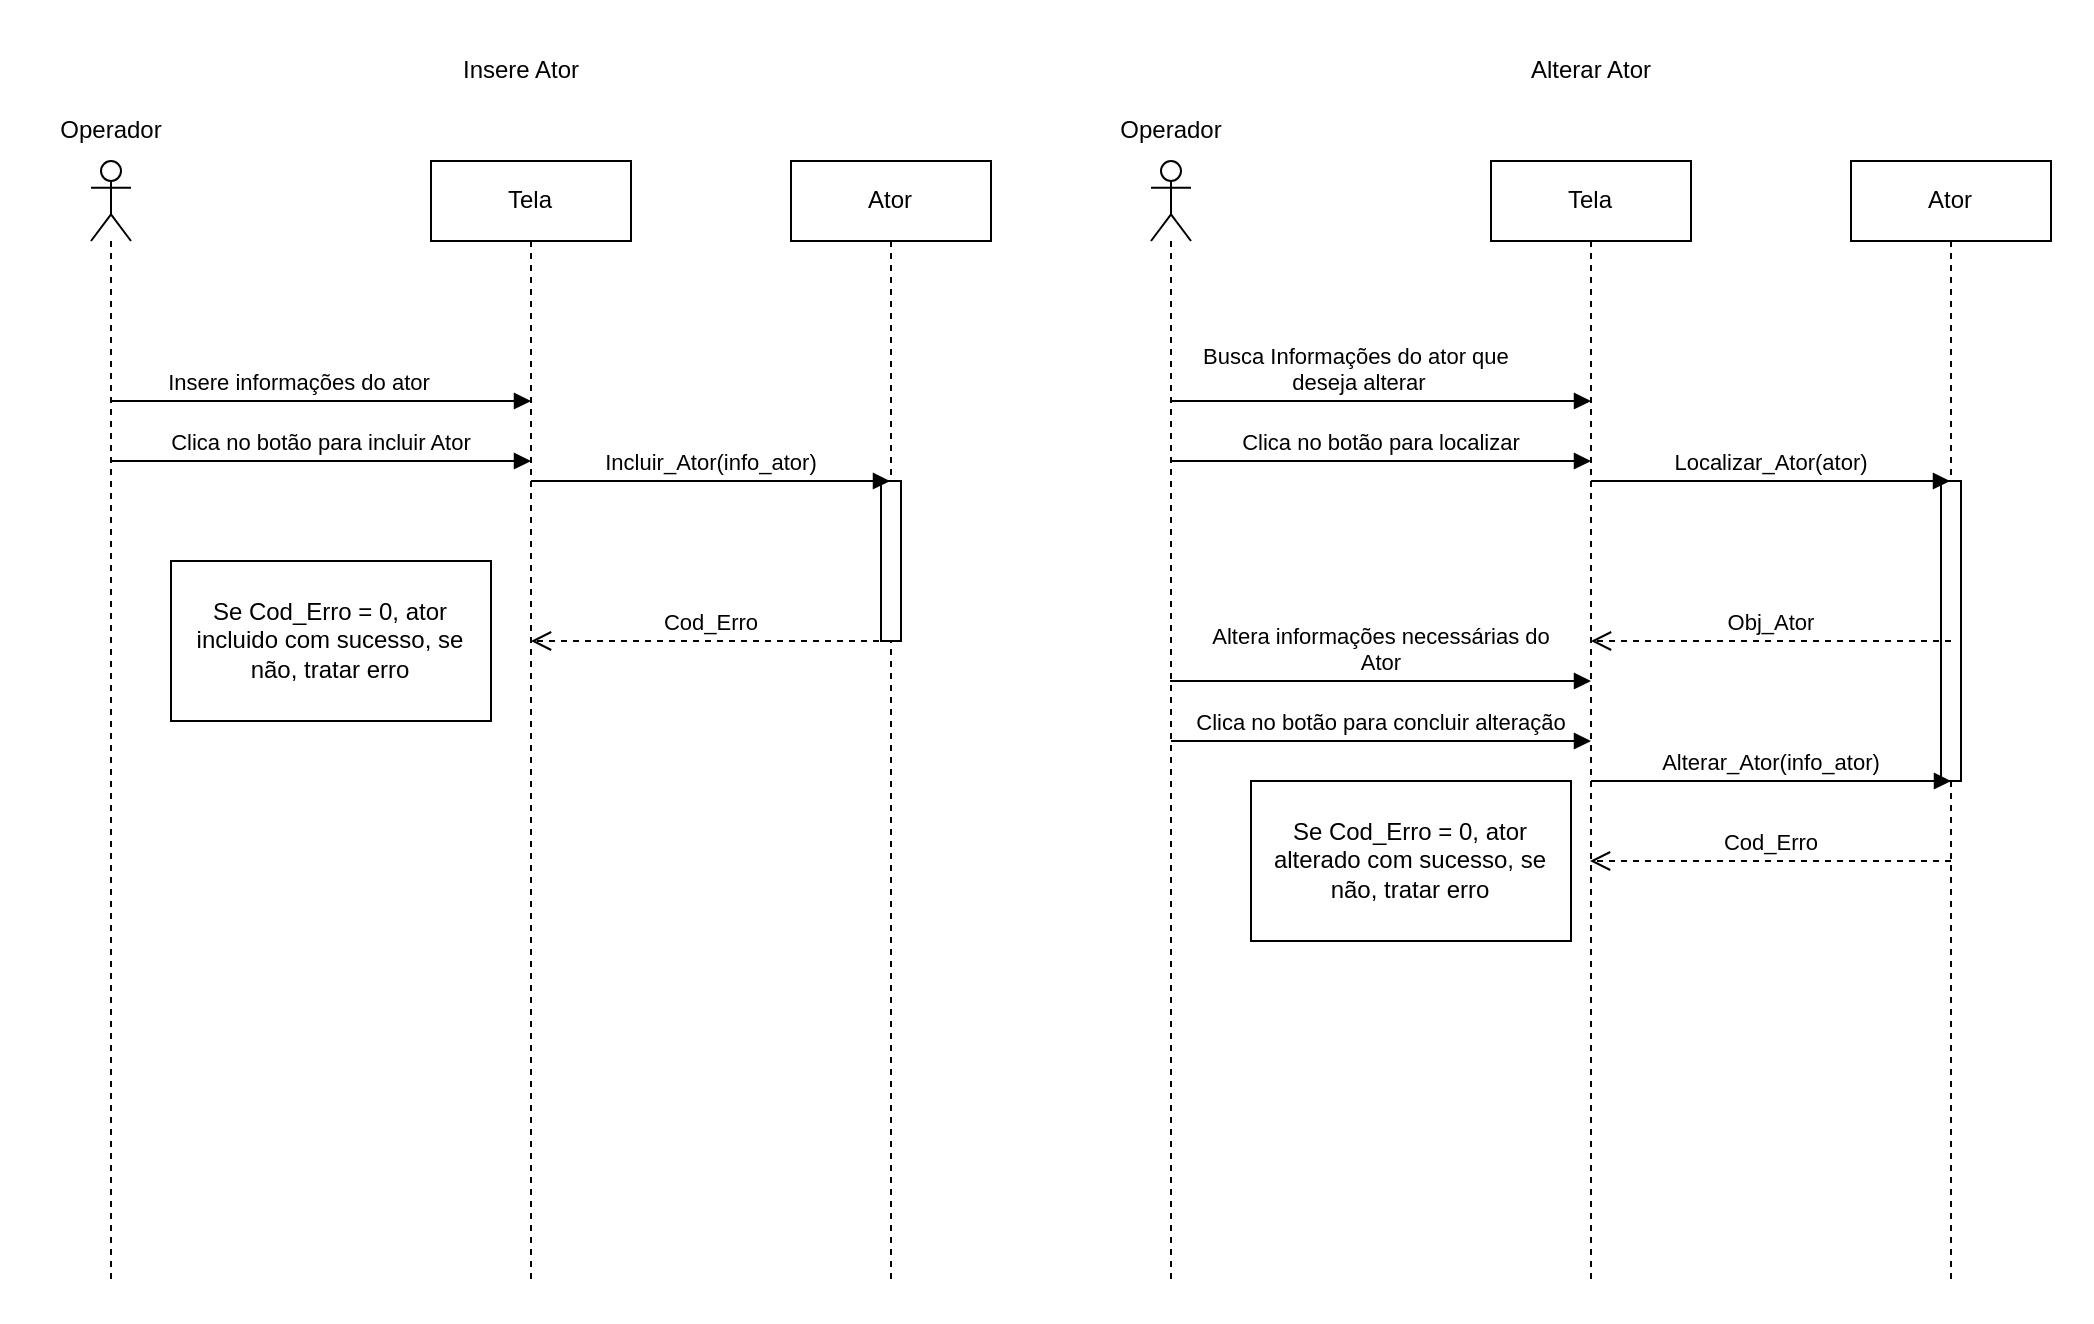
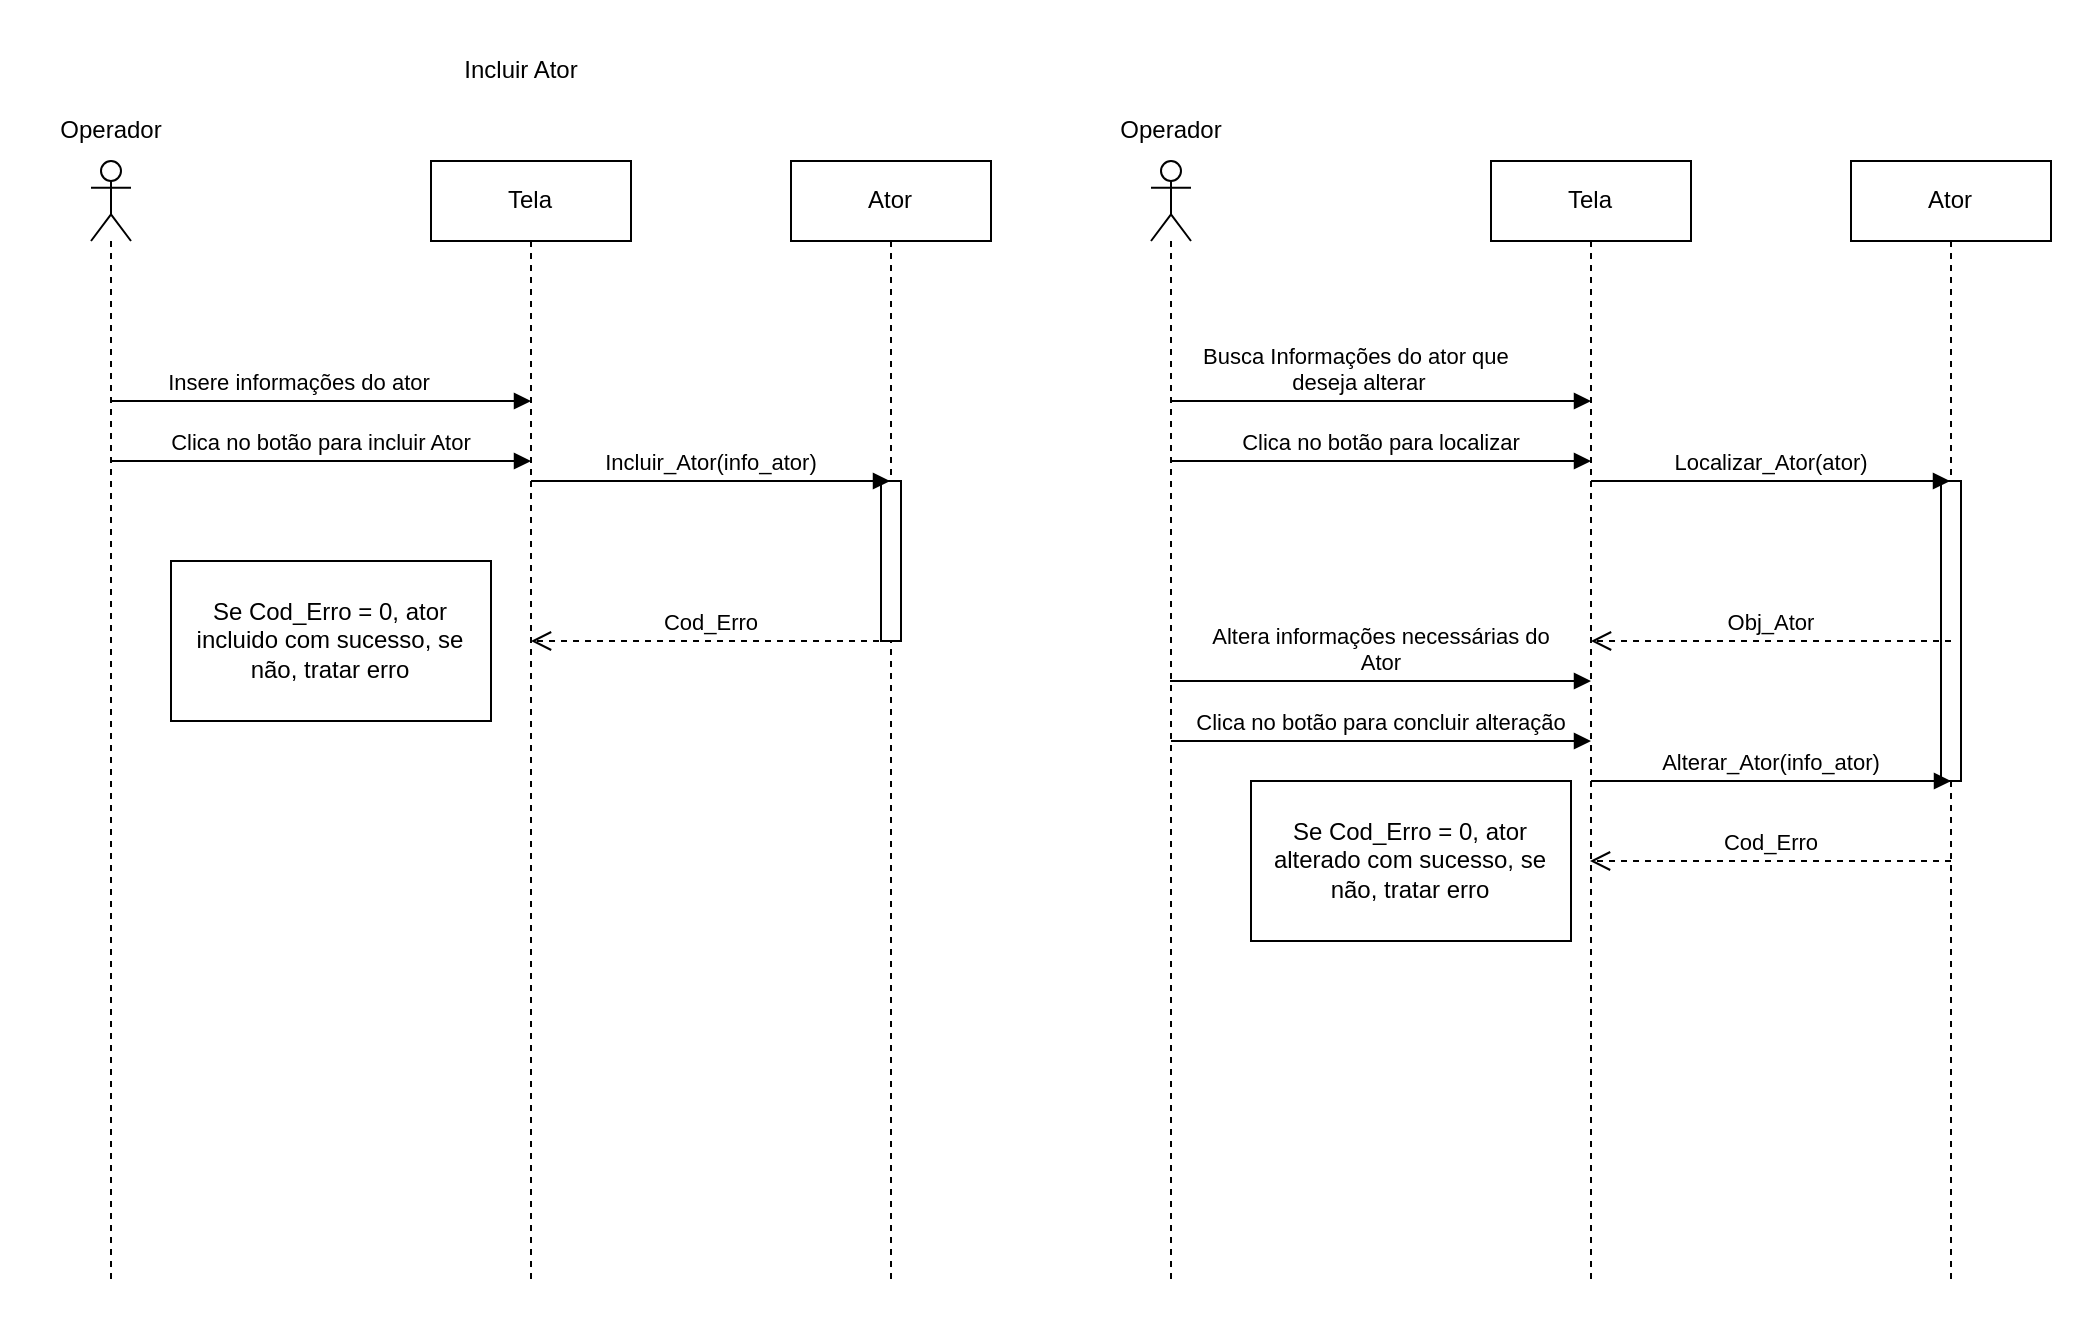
(522, 71) -> (522, 71)
(1591, 71) -> none
